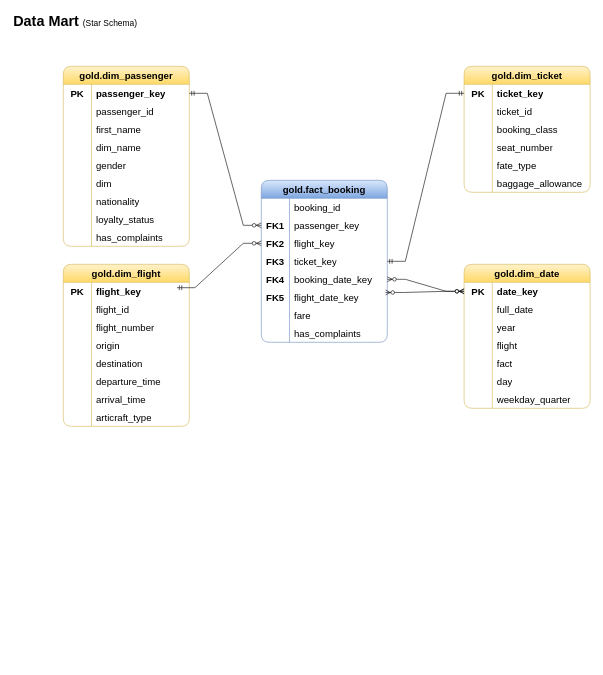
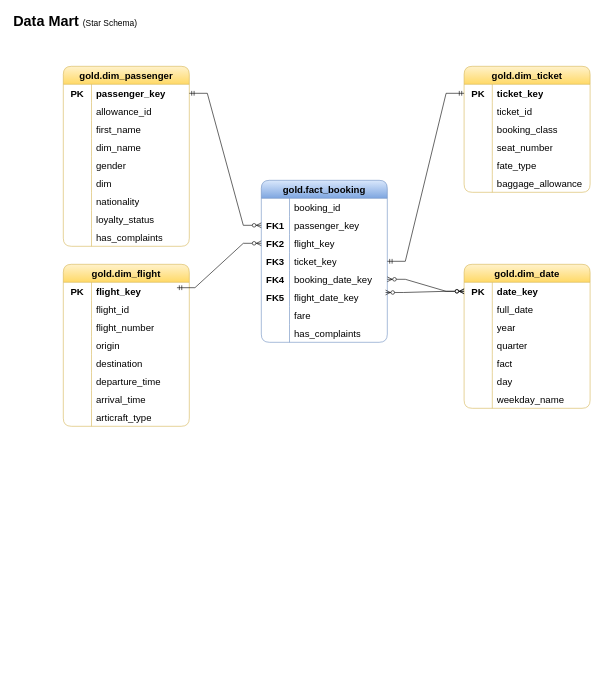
(127, 111) -> (125, 111)
(511, 345) -> (516, 345)
(537, 399) -> (529, 399)
